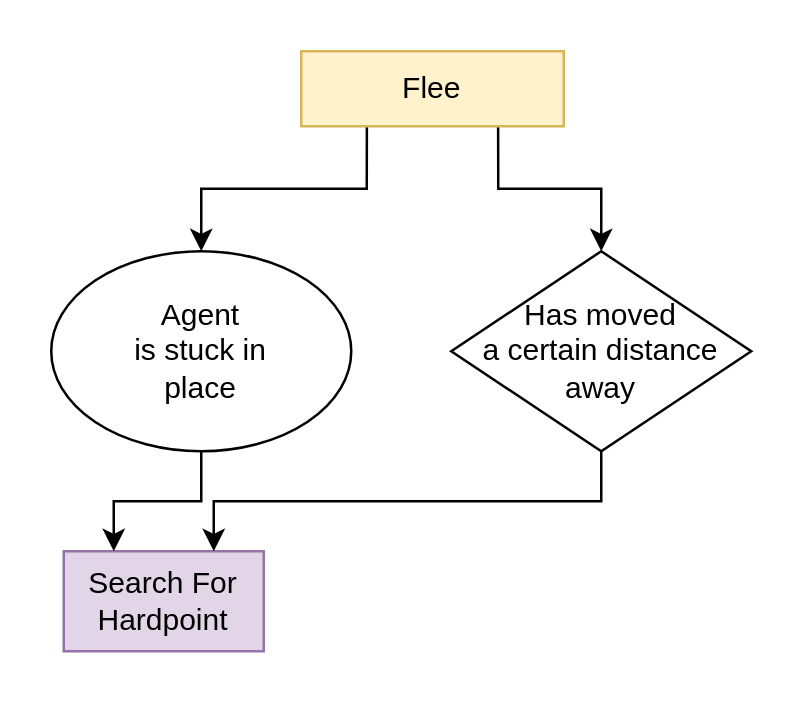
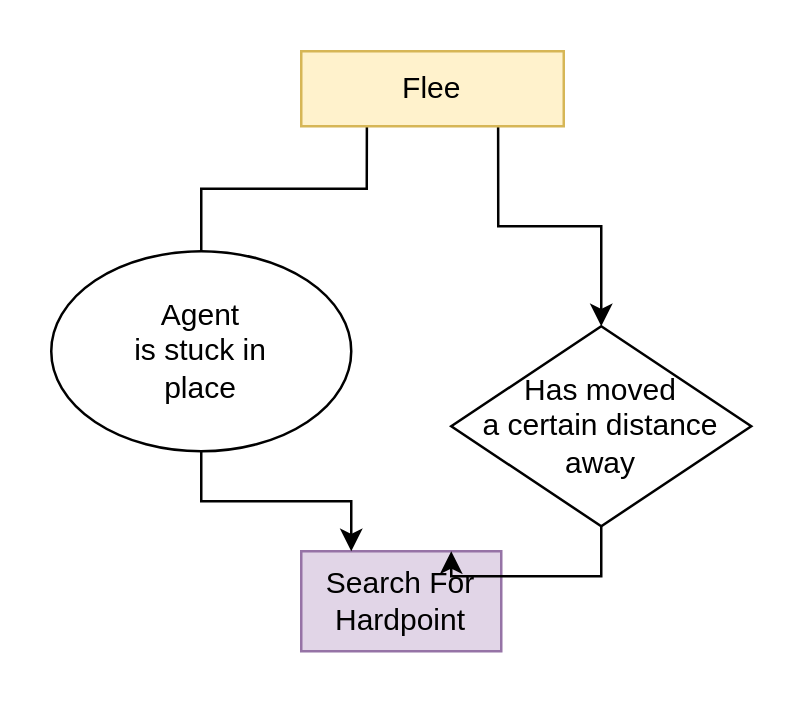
(201, 233) -> (201, 240)
(601, 351) -> (601, 426)
(164, 601) -> (401, 601)
